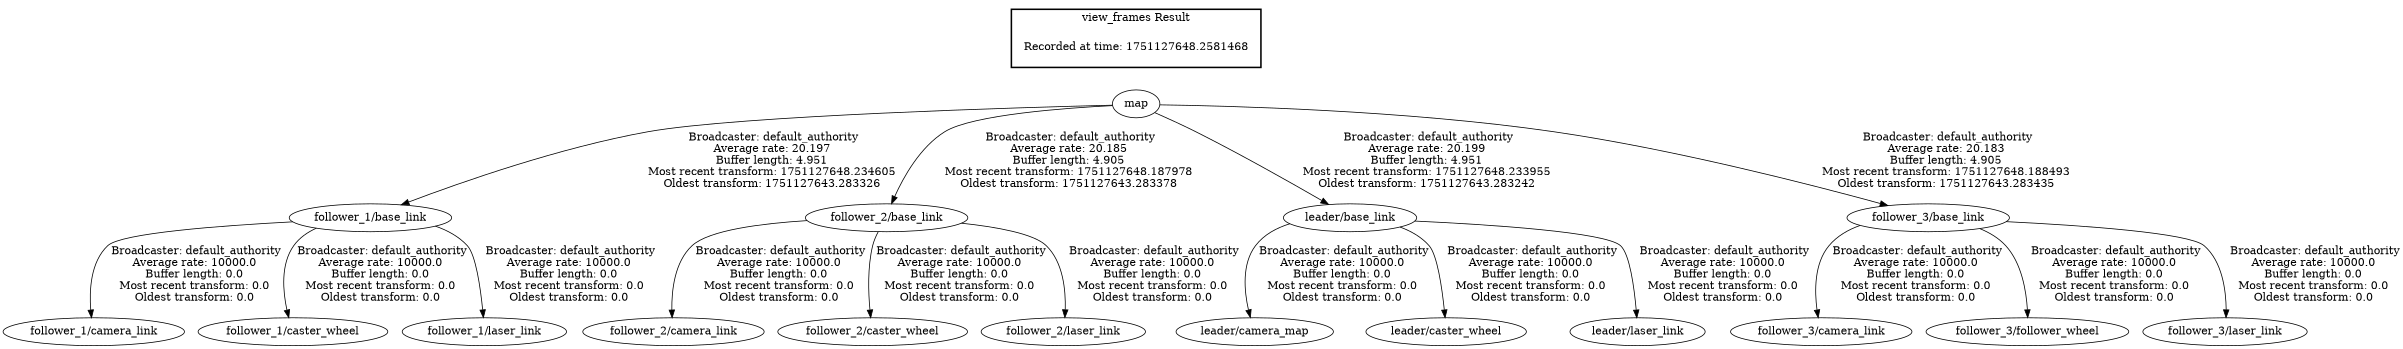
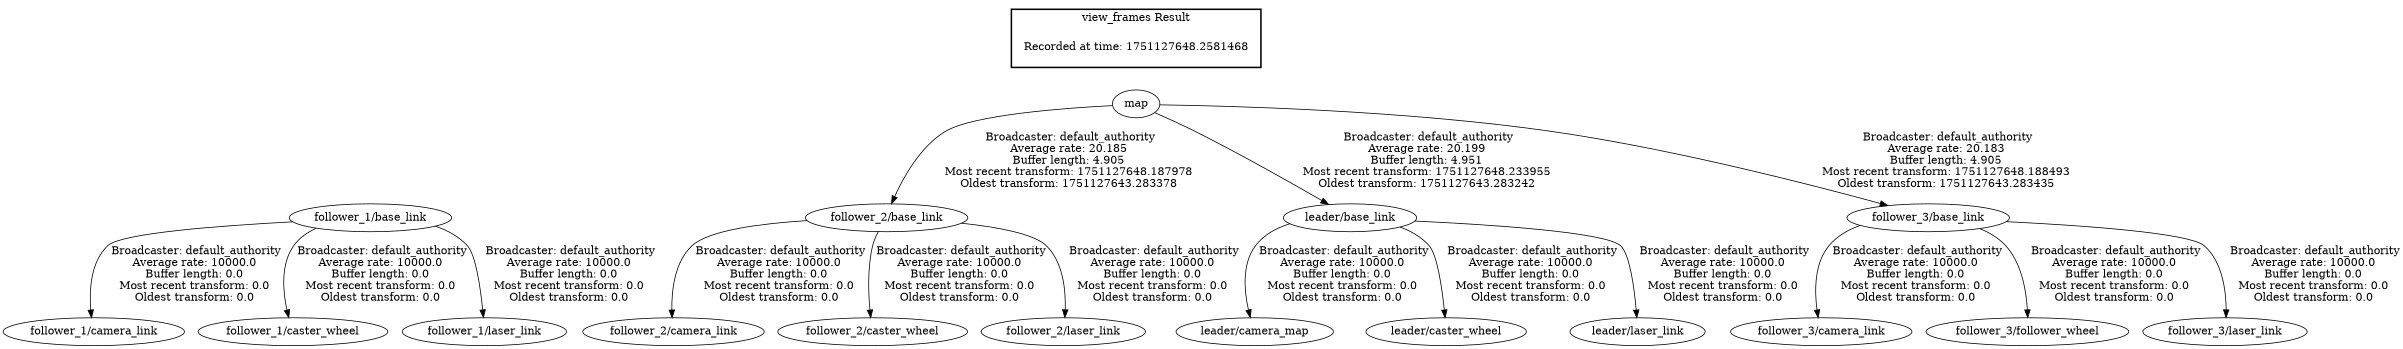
(755, 120) -> none
